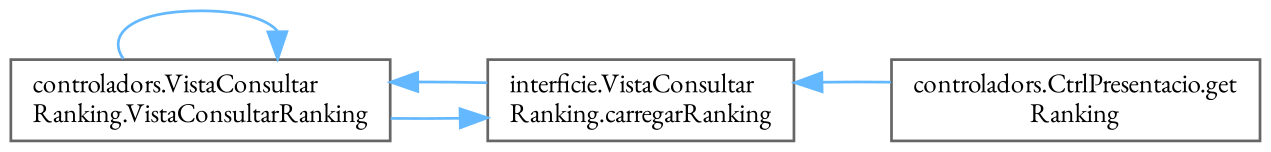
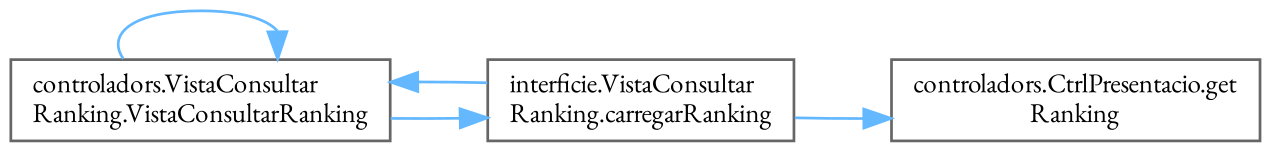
(857, 82) -> (829, 118)
